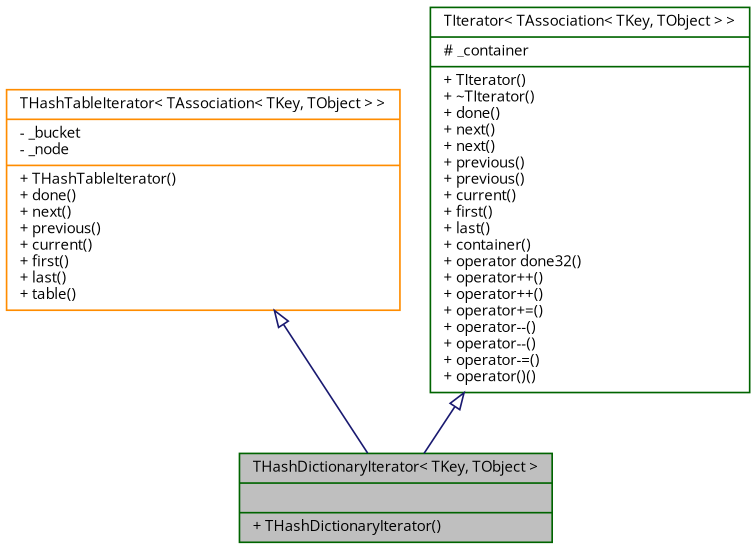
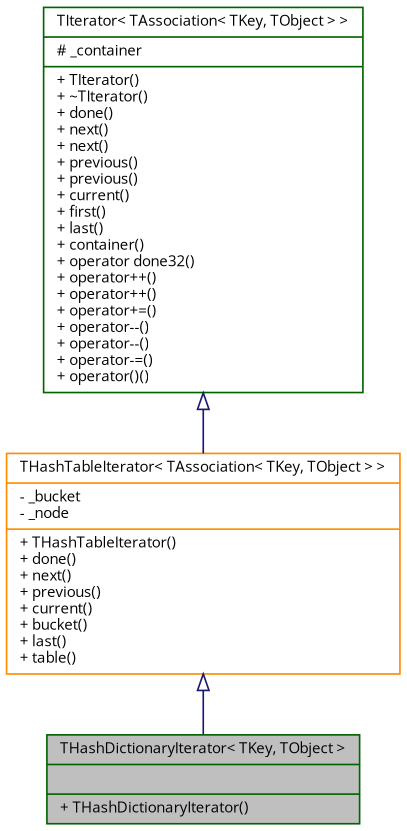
(45, 262) -> (54, 625)
(439, 430) -> (203, 432)
